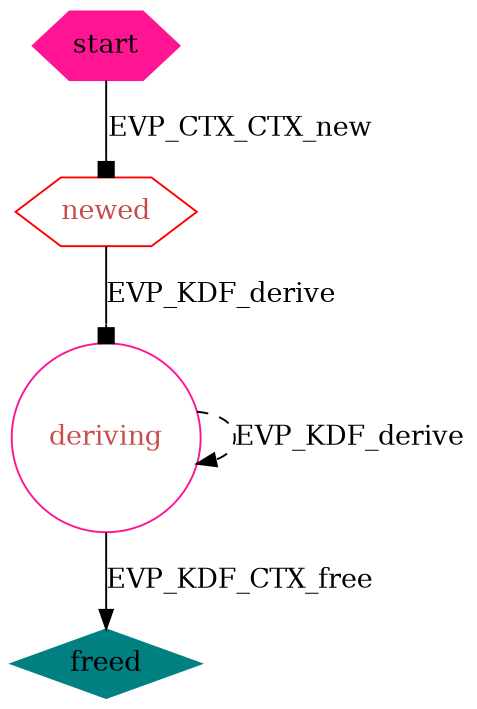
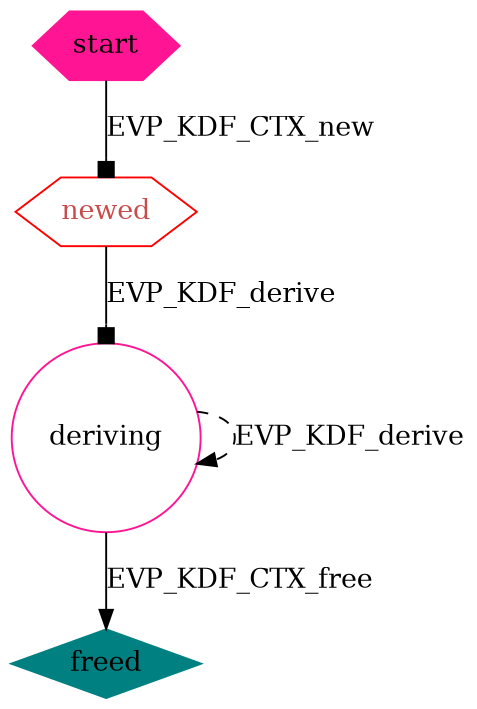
(241, 129) -> (241, 129)
(106, 438) -> (106, 438)
